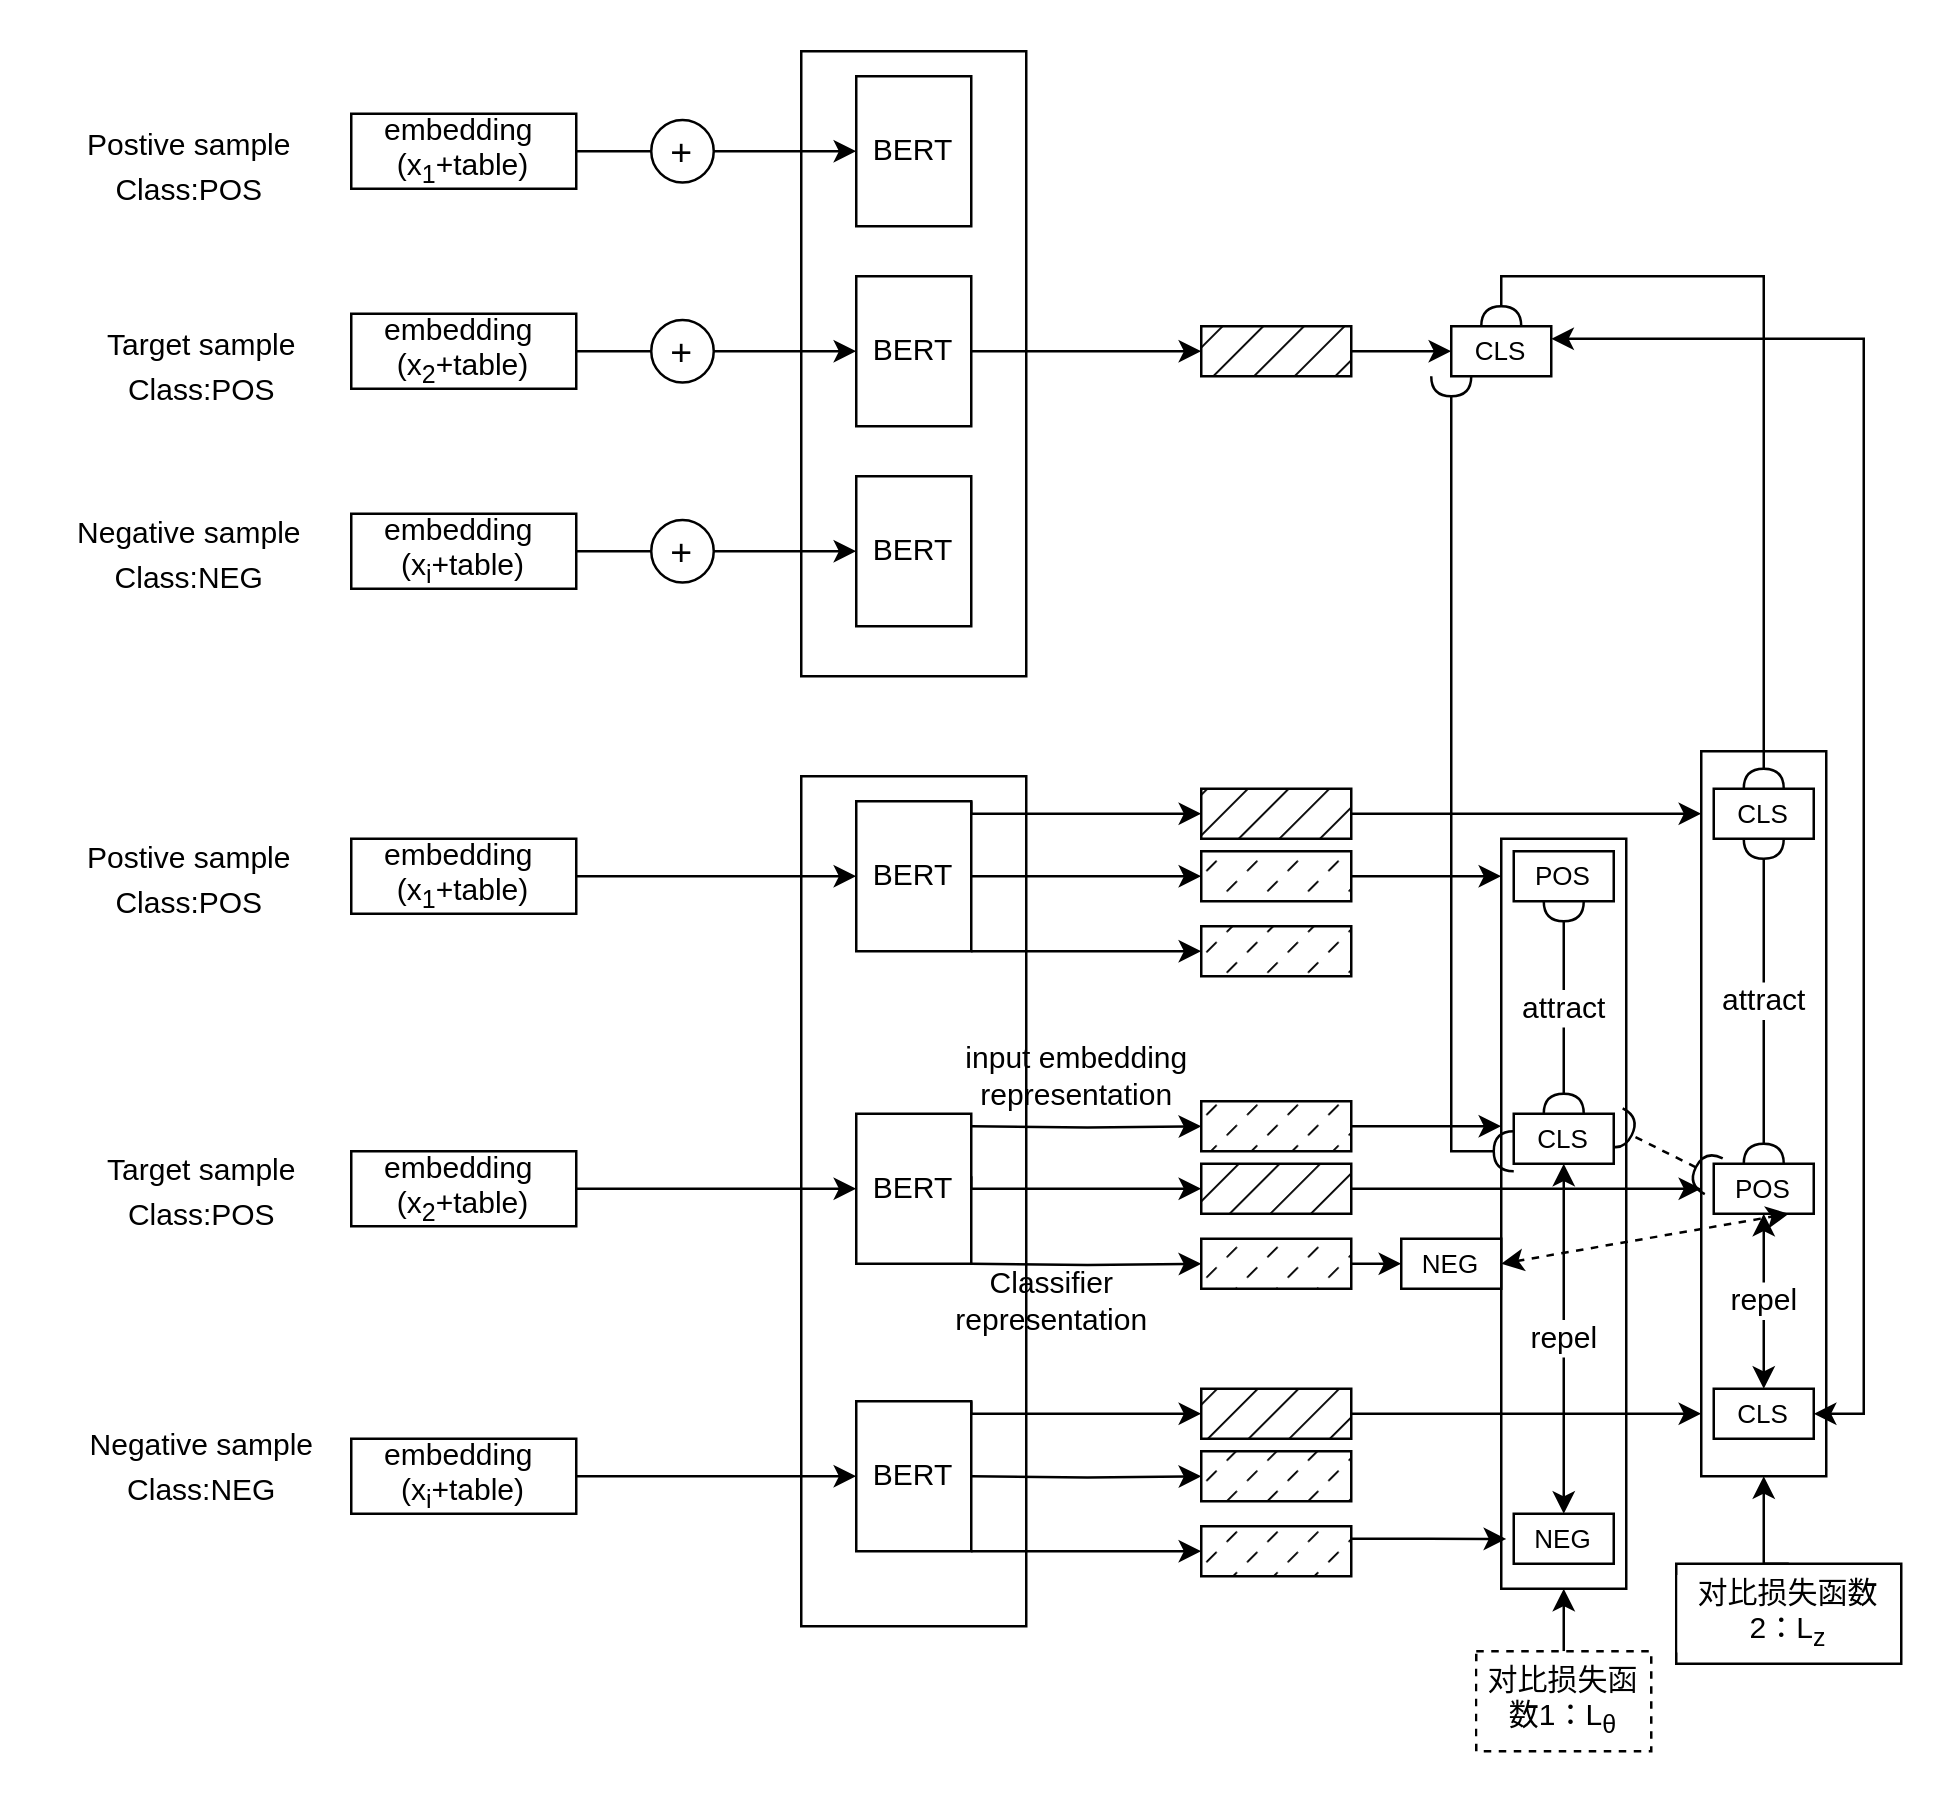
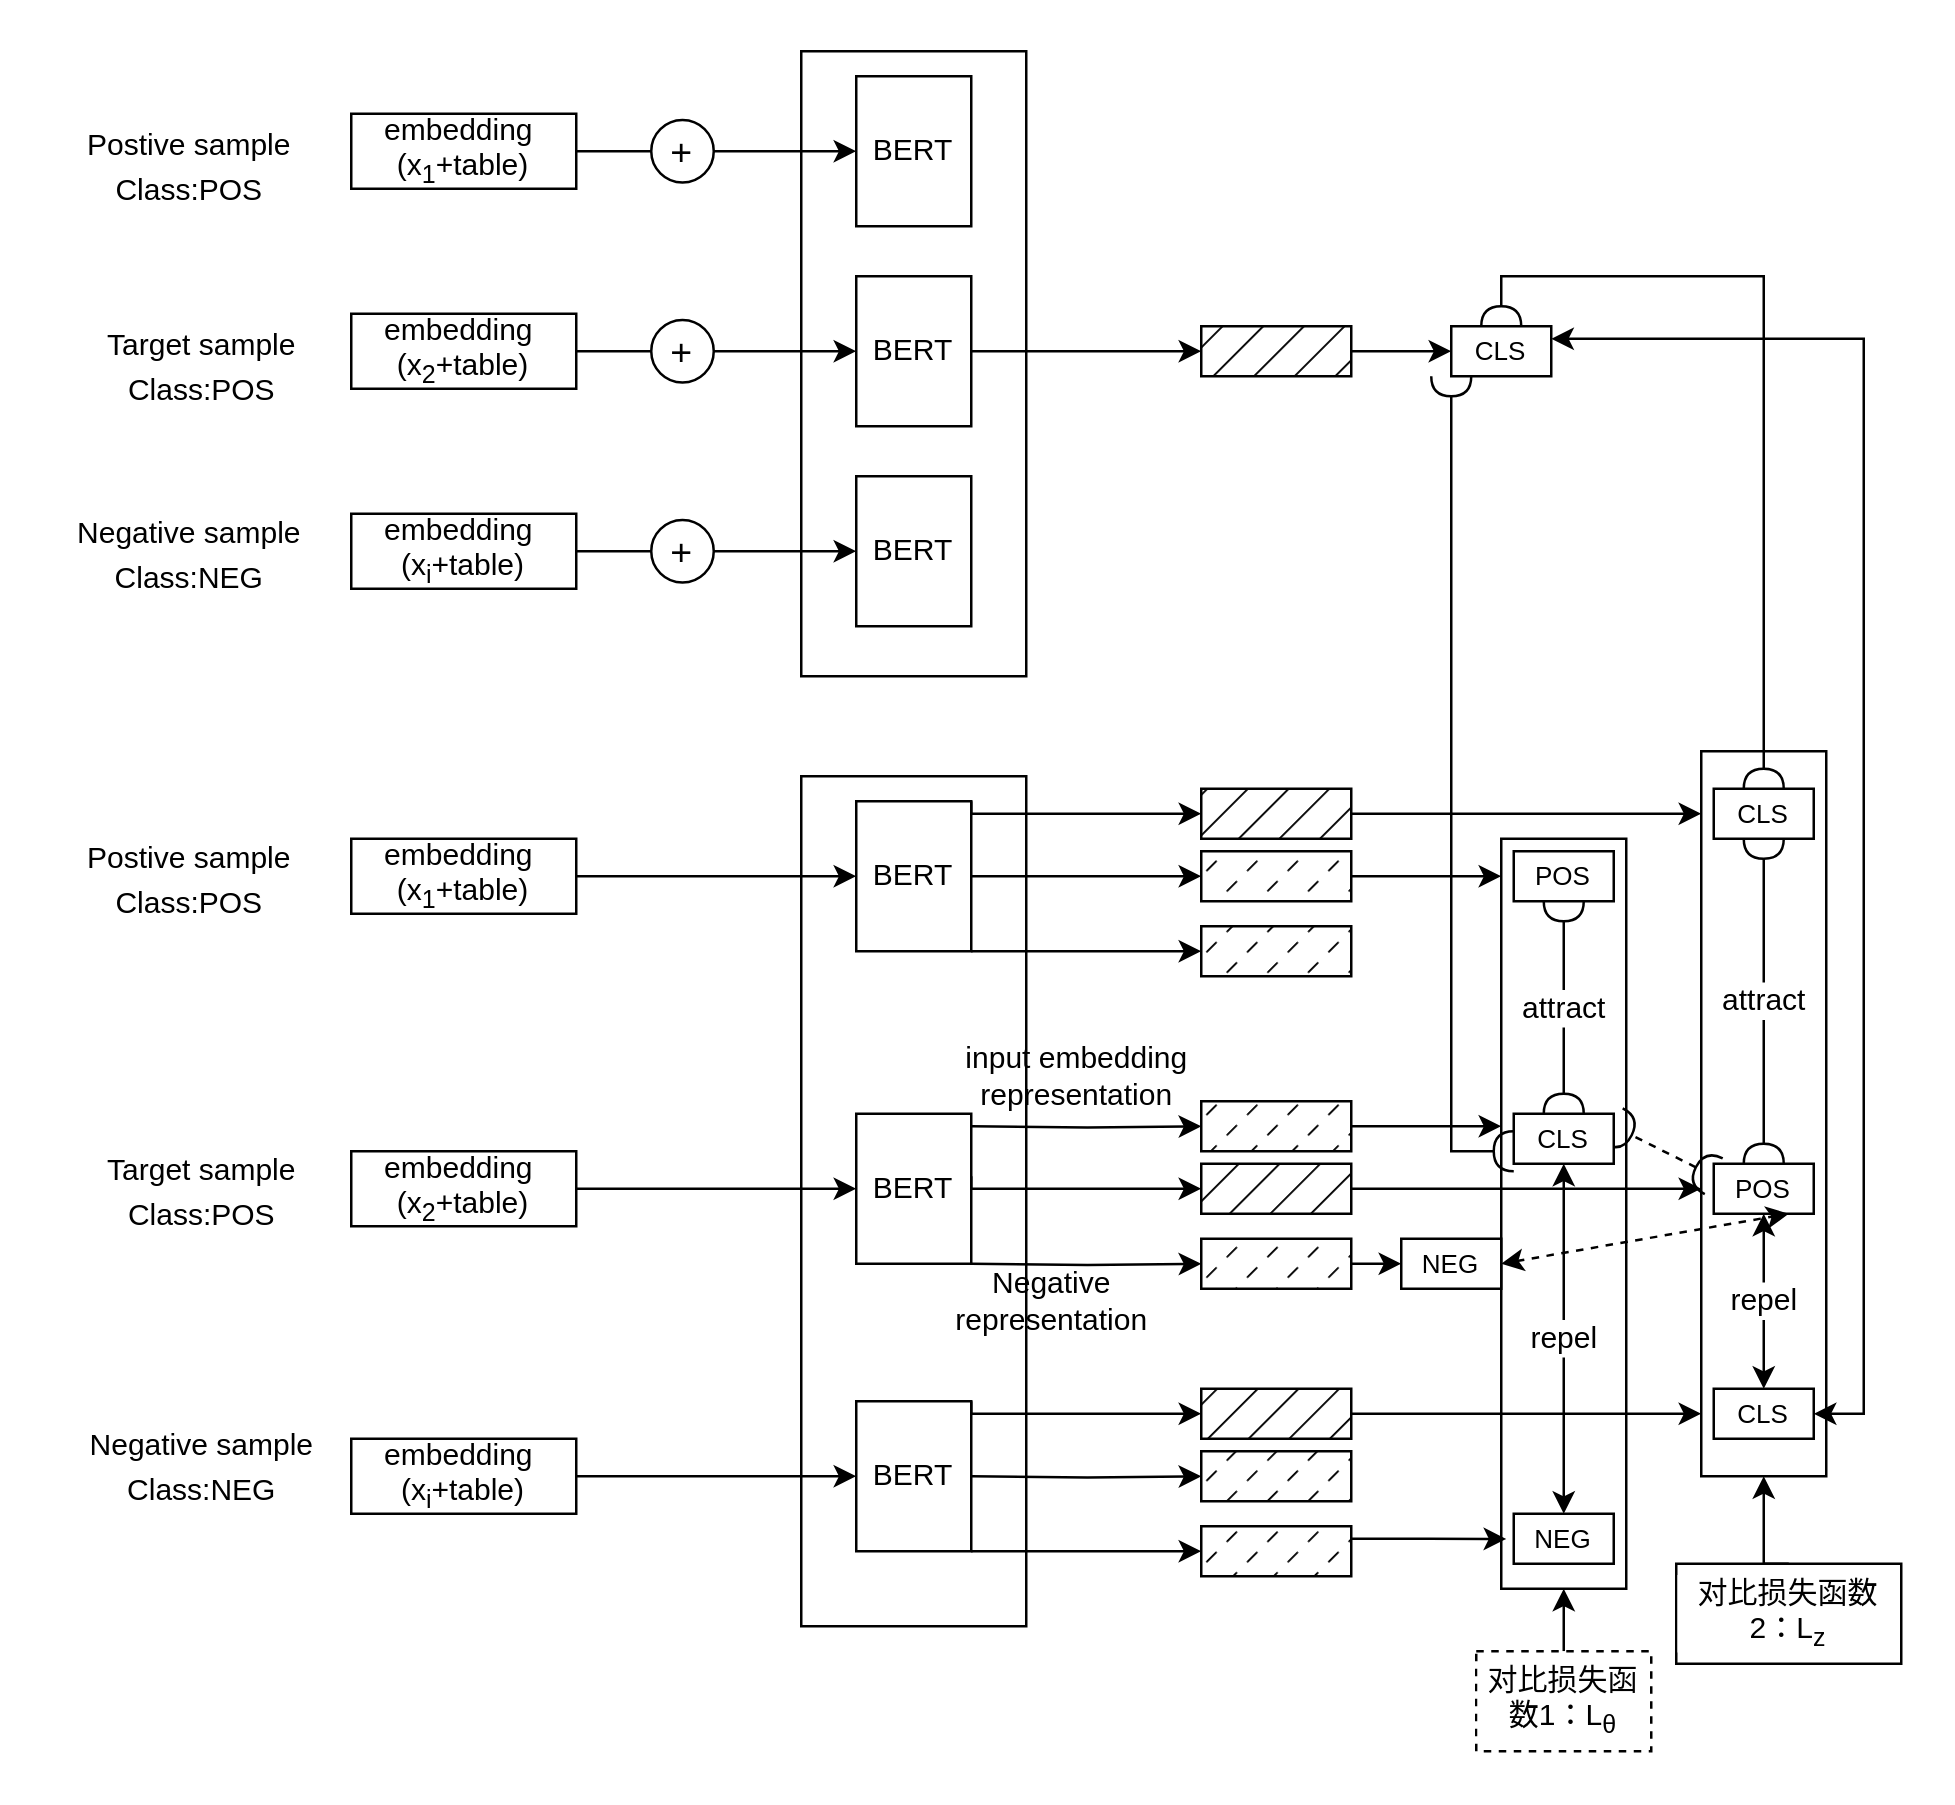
(1053, 1301) -> (1053, 1301)
